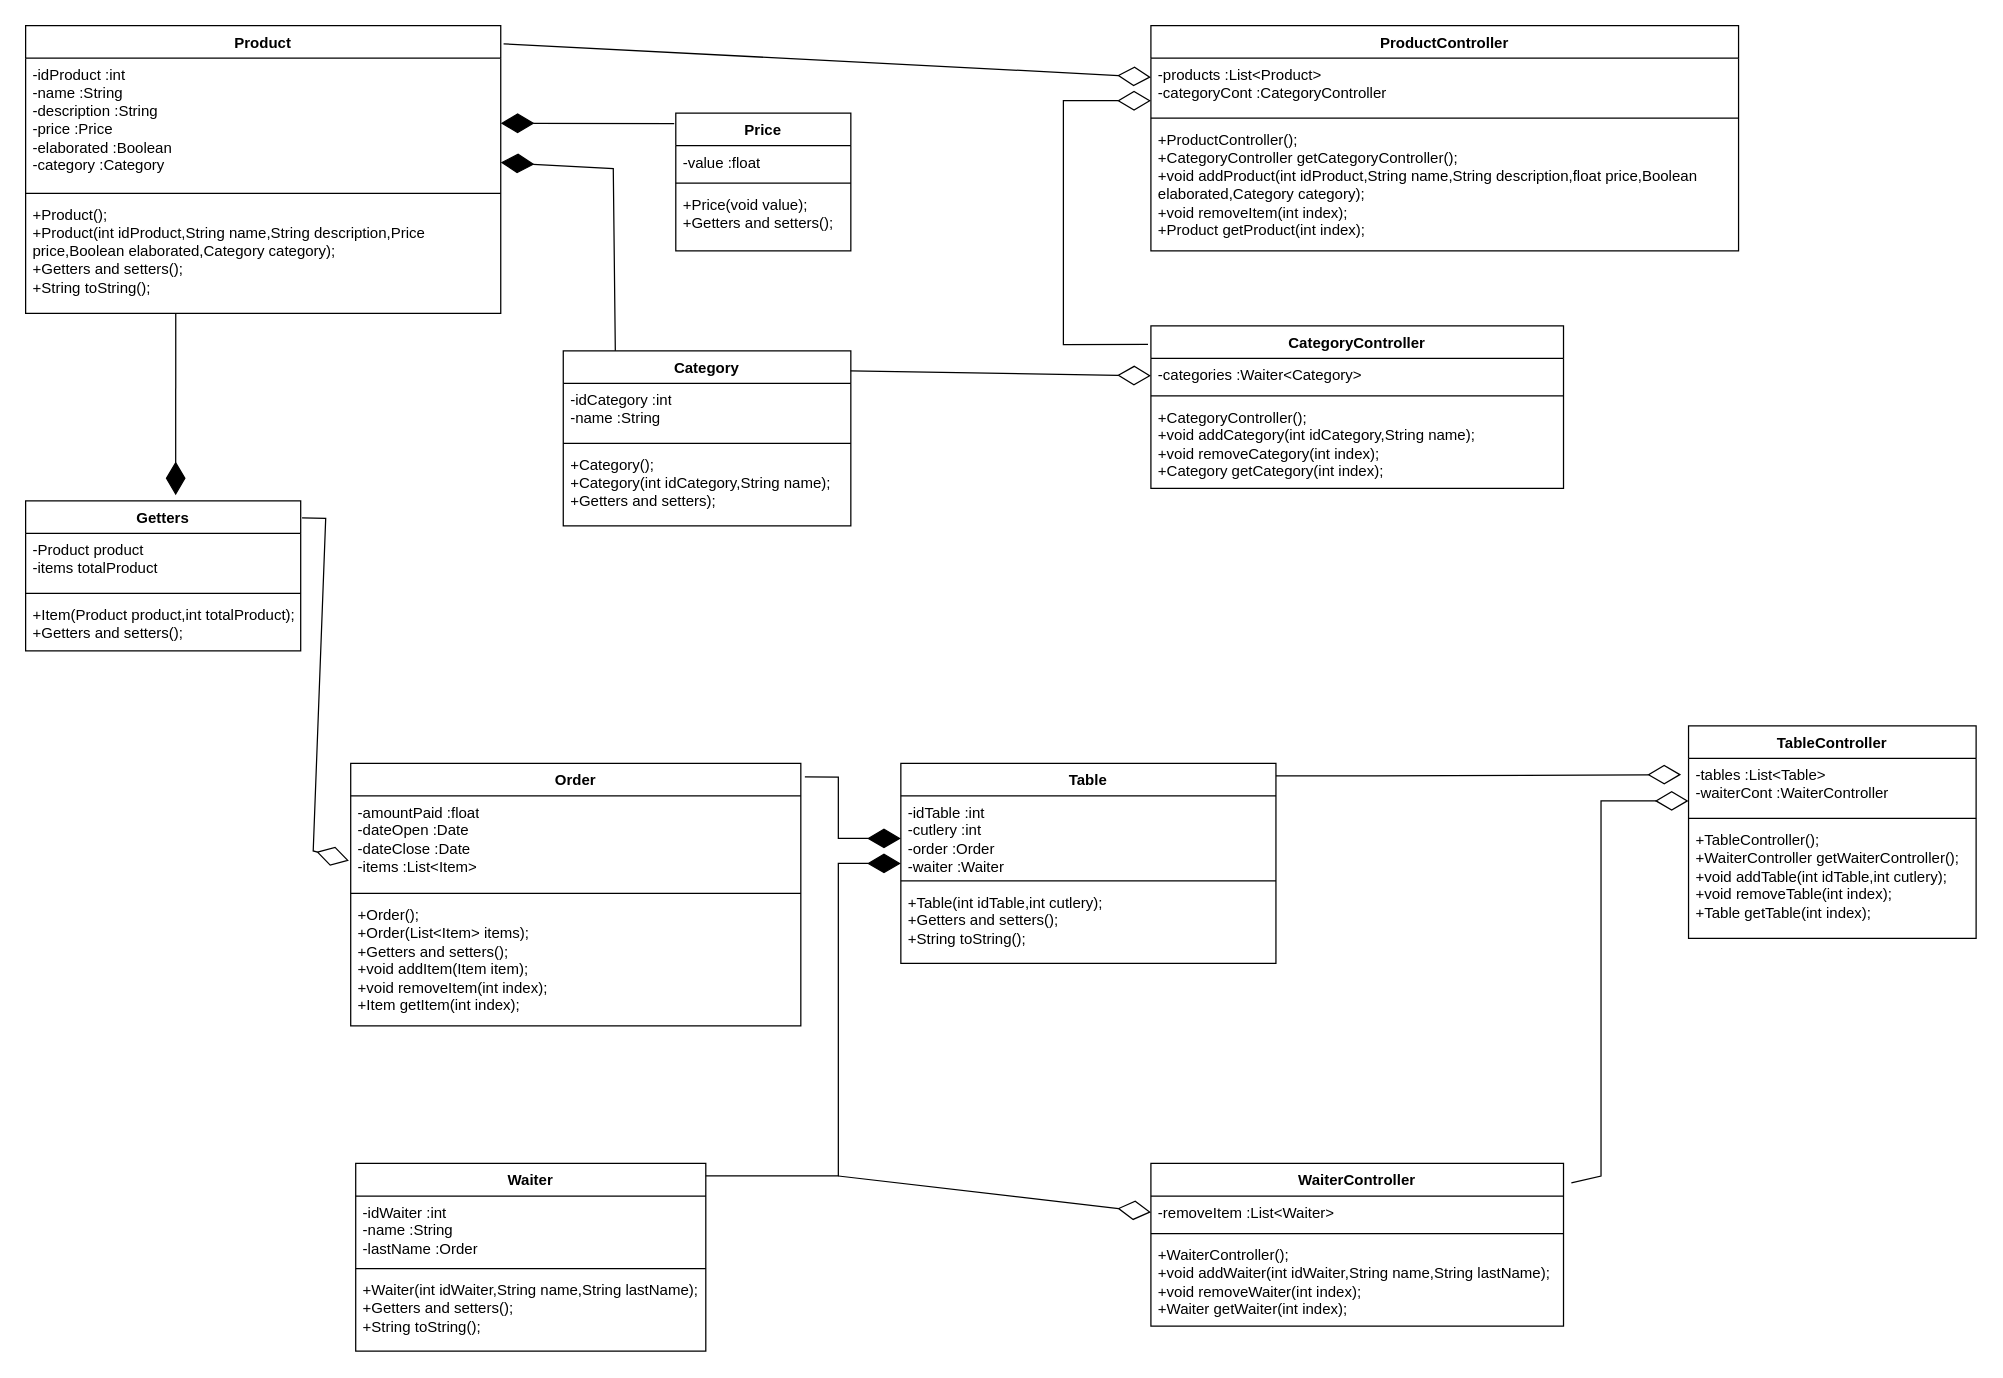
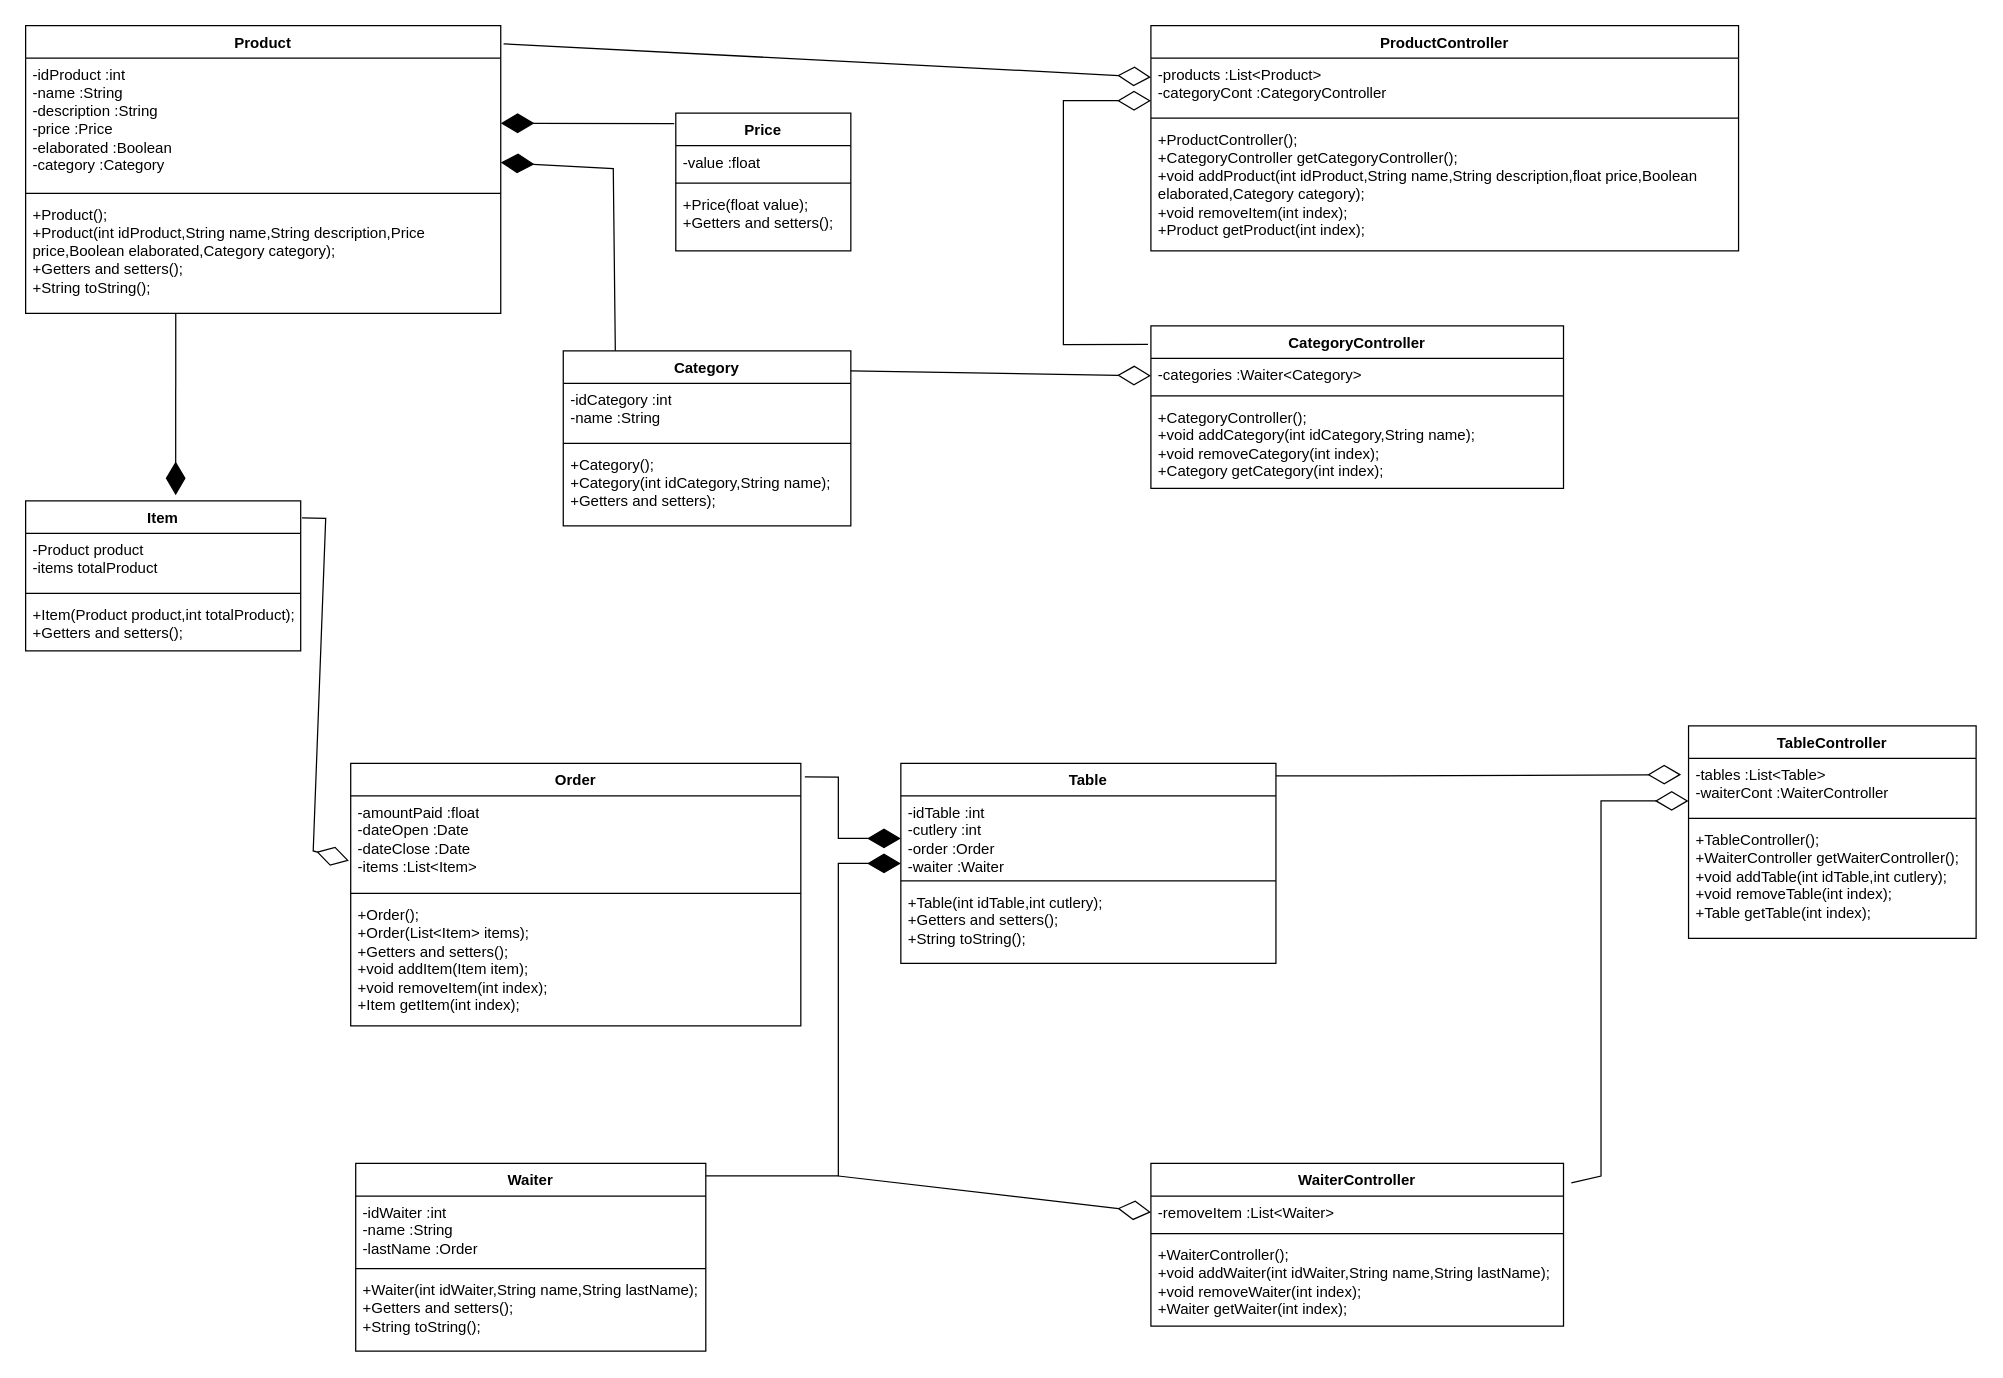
(764, 224) -> (764, 224)
(163, 518) -> (163, 518)
